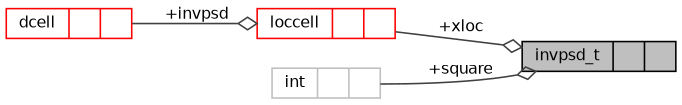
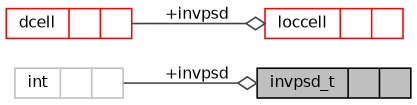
(449, 38) -> none
(459, 70) -> (194, 74)
